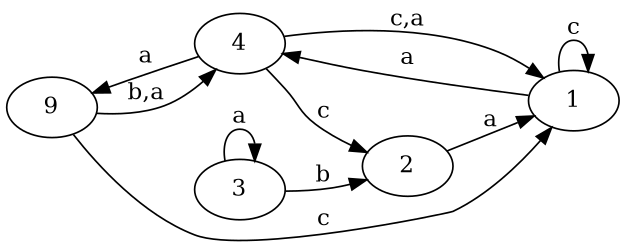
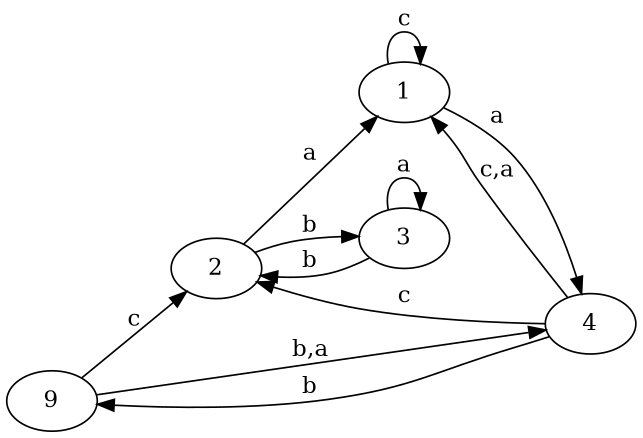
(146, 56) -> (310, 387)
(302, 237) -> (127, 340)
none -> (298, 241)
